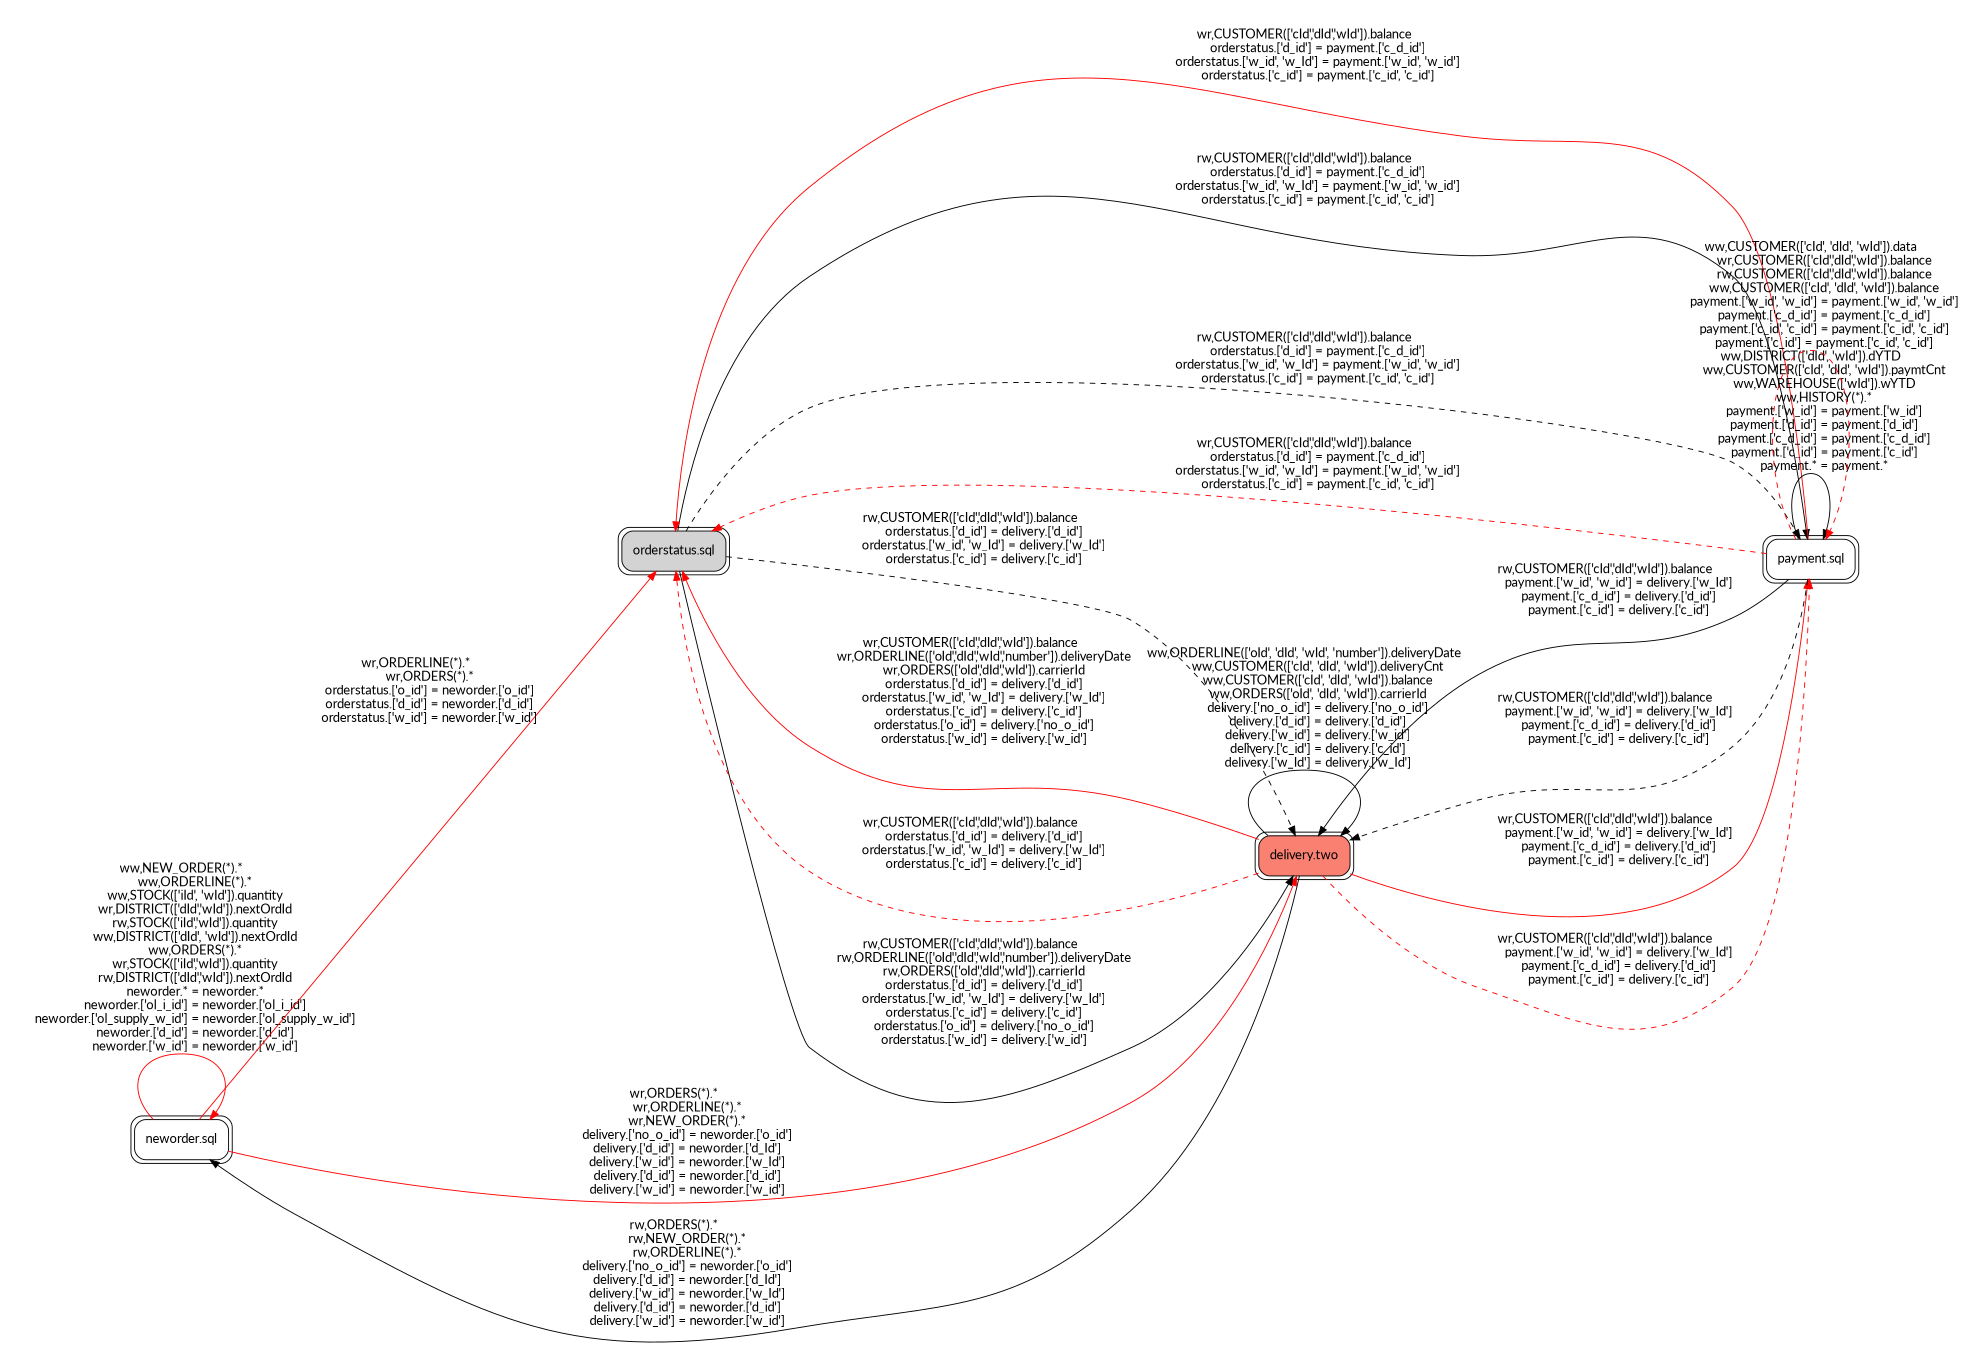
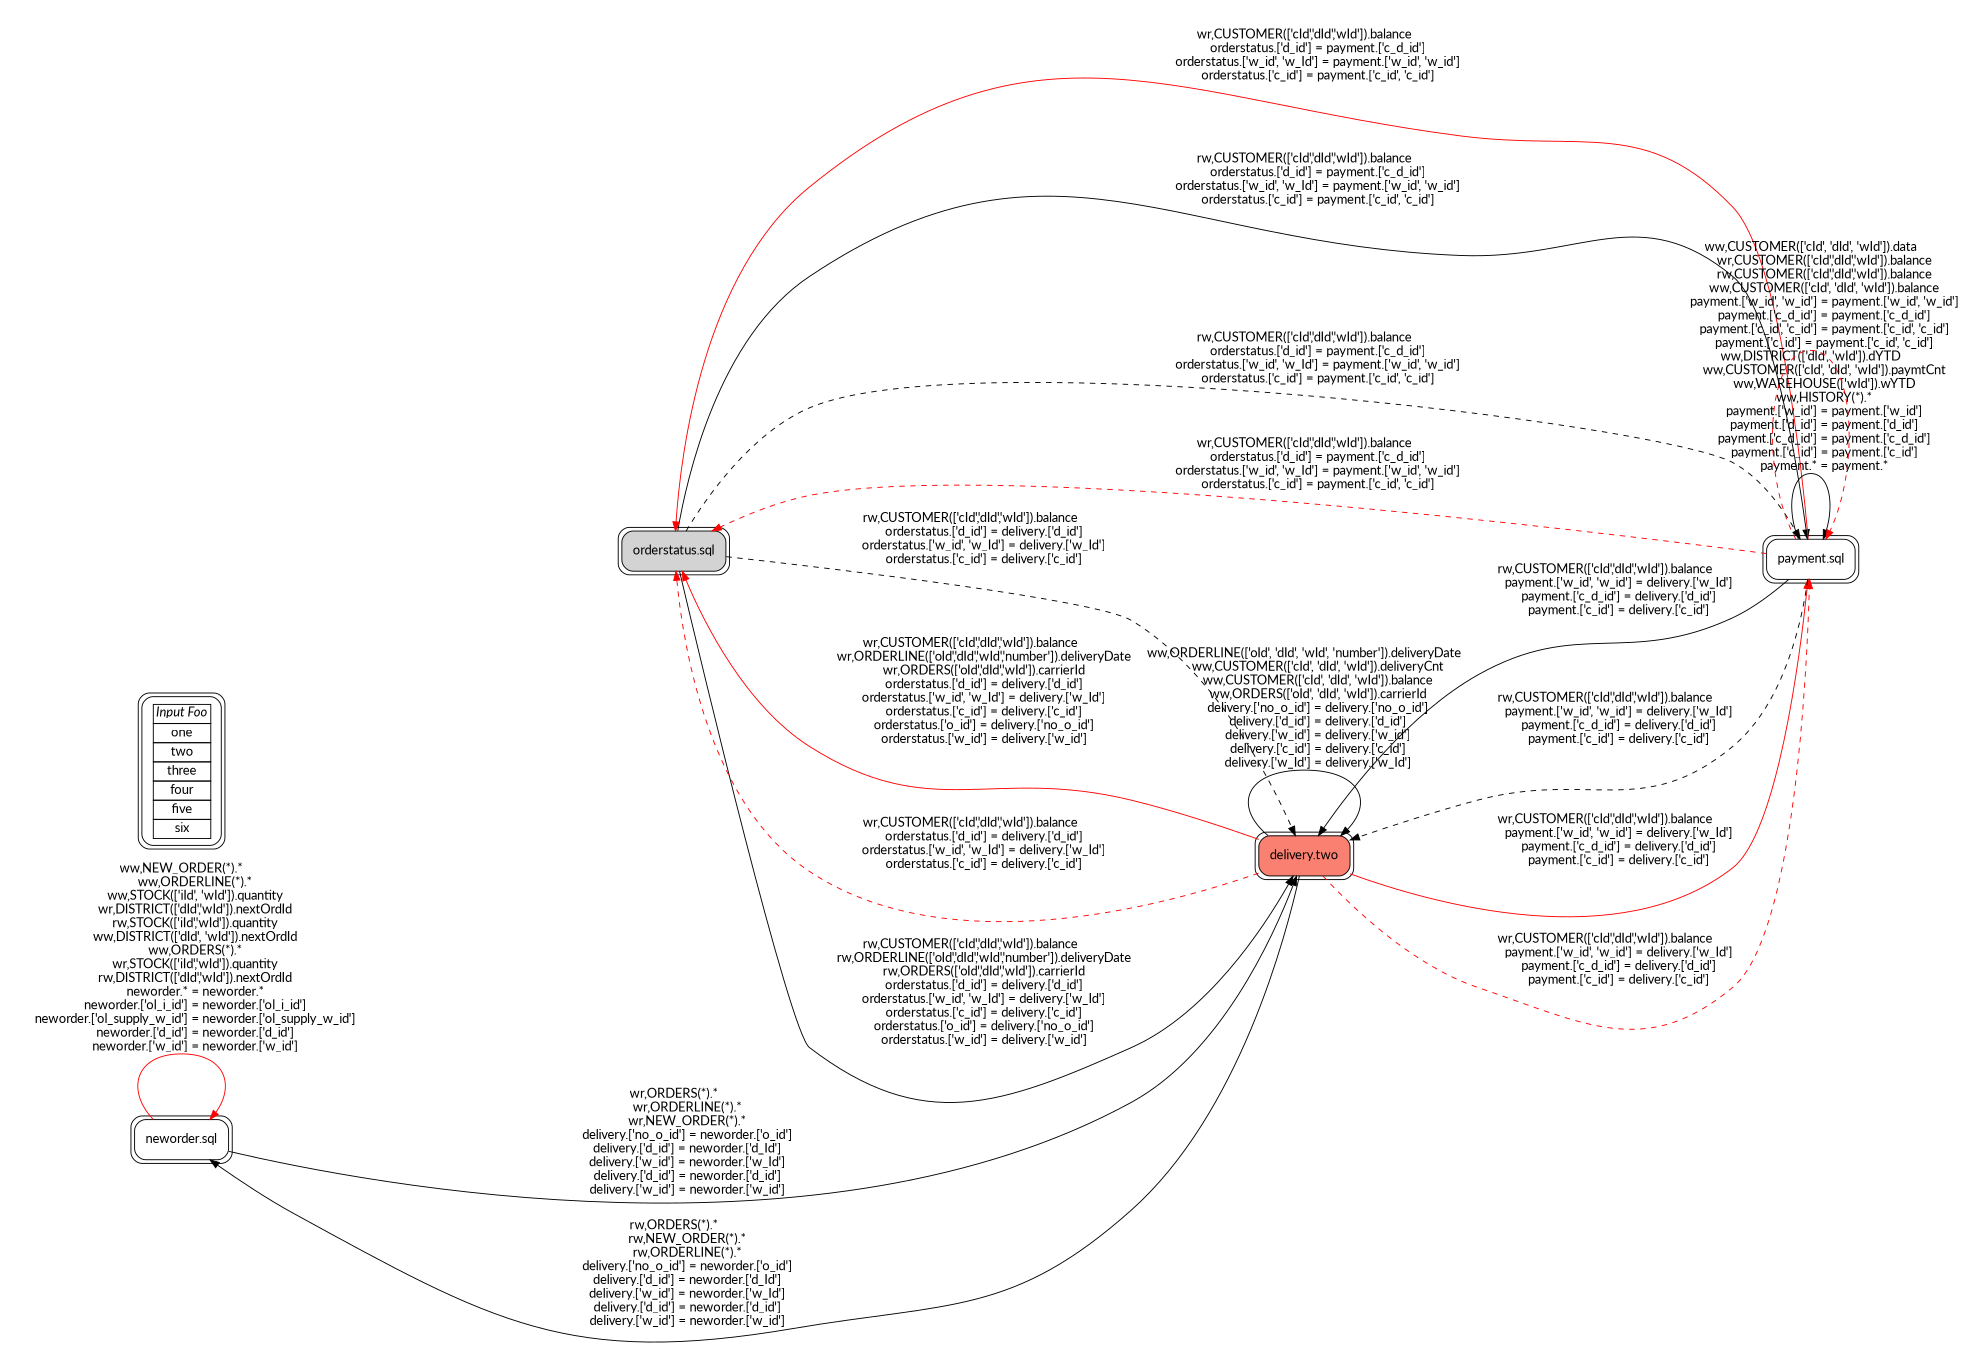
none -> (182, 771)
(425, 849) -> none
(823, 1192) -> (823, 1192)
